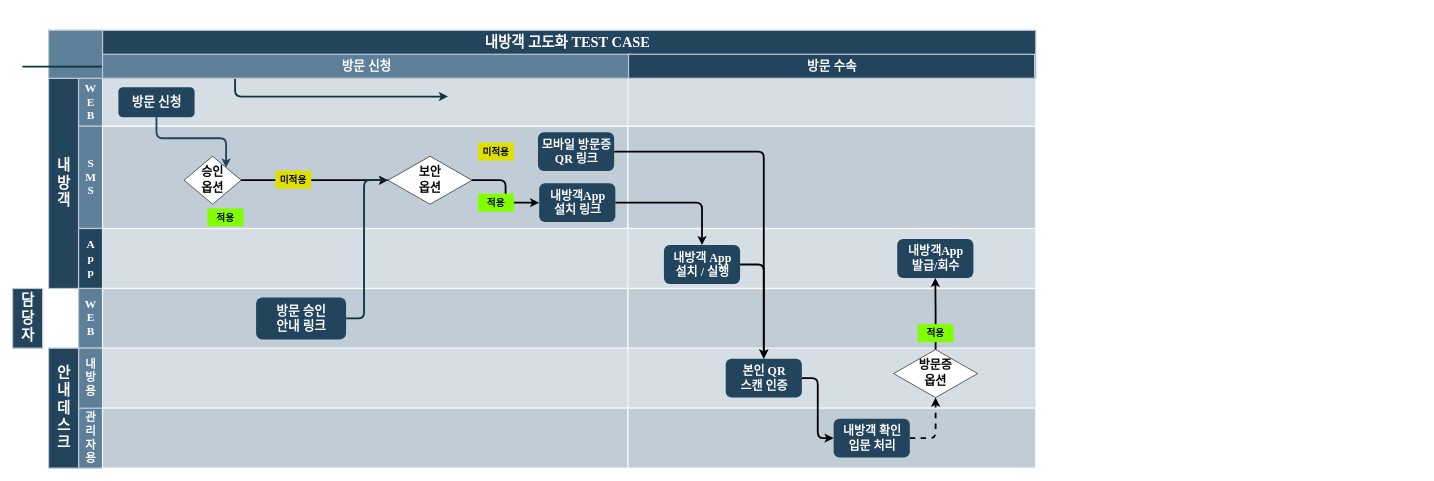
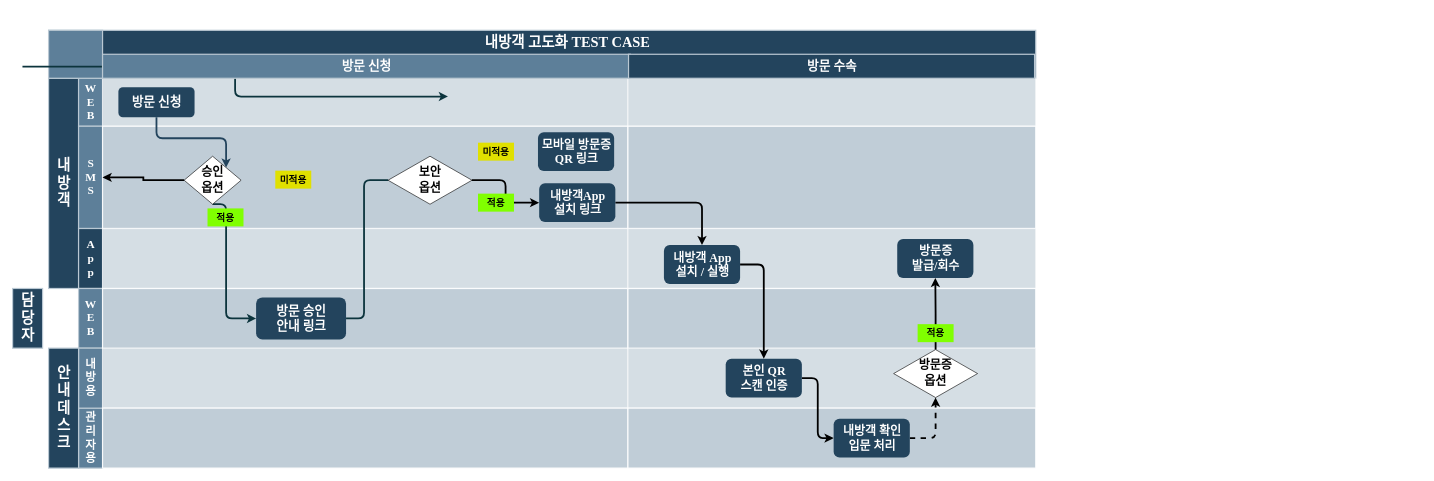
(745, 152) -> none
(336, 180) -> (145, 180)
(936, 258) -> (936, 258)
none -> (226, 283)
